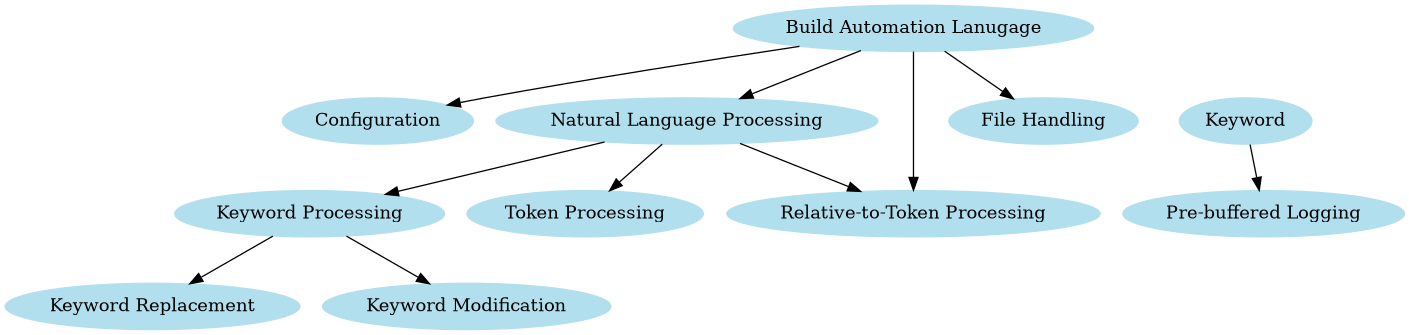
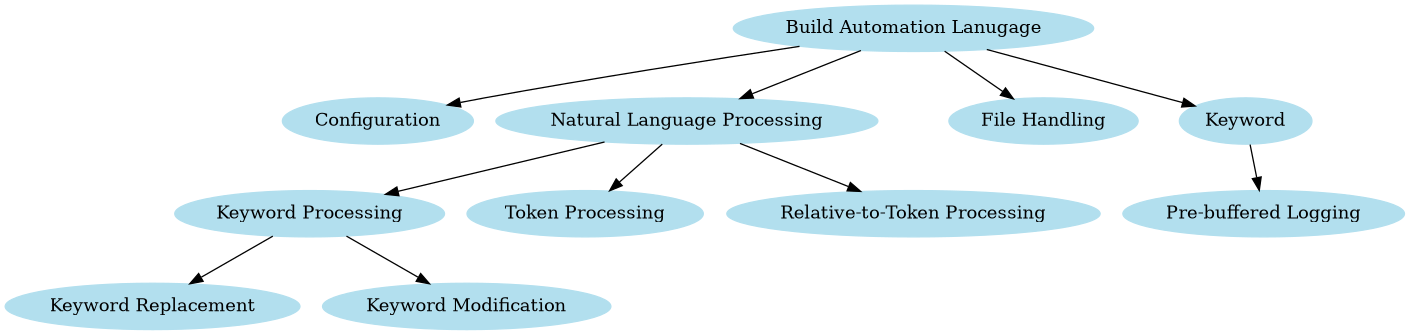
(913, 114) -> (1085, 76)
